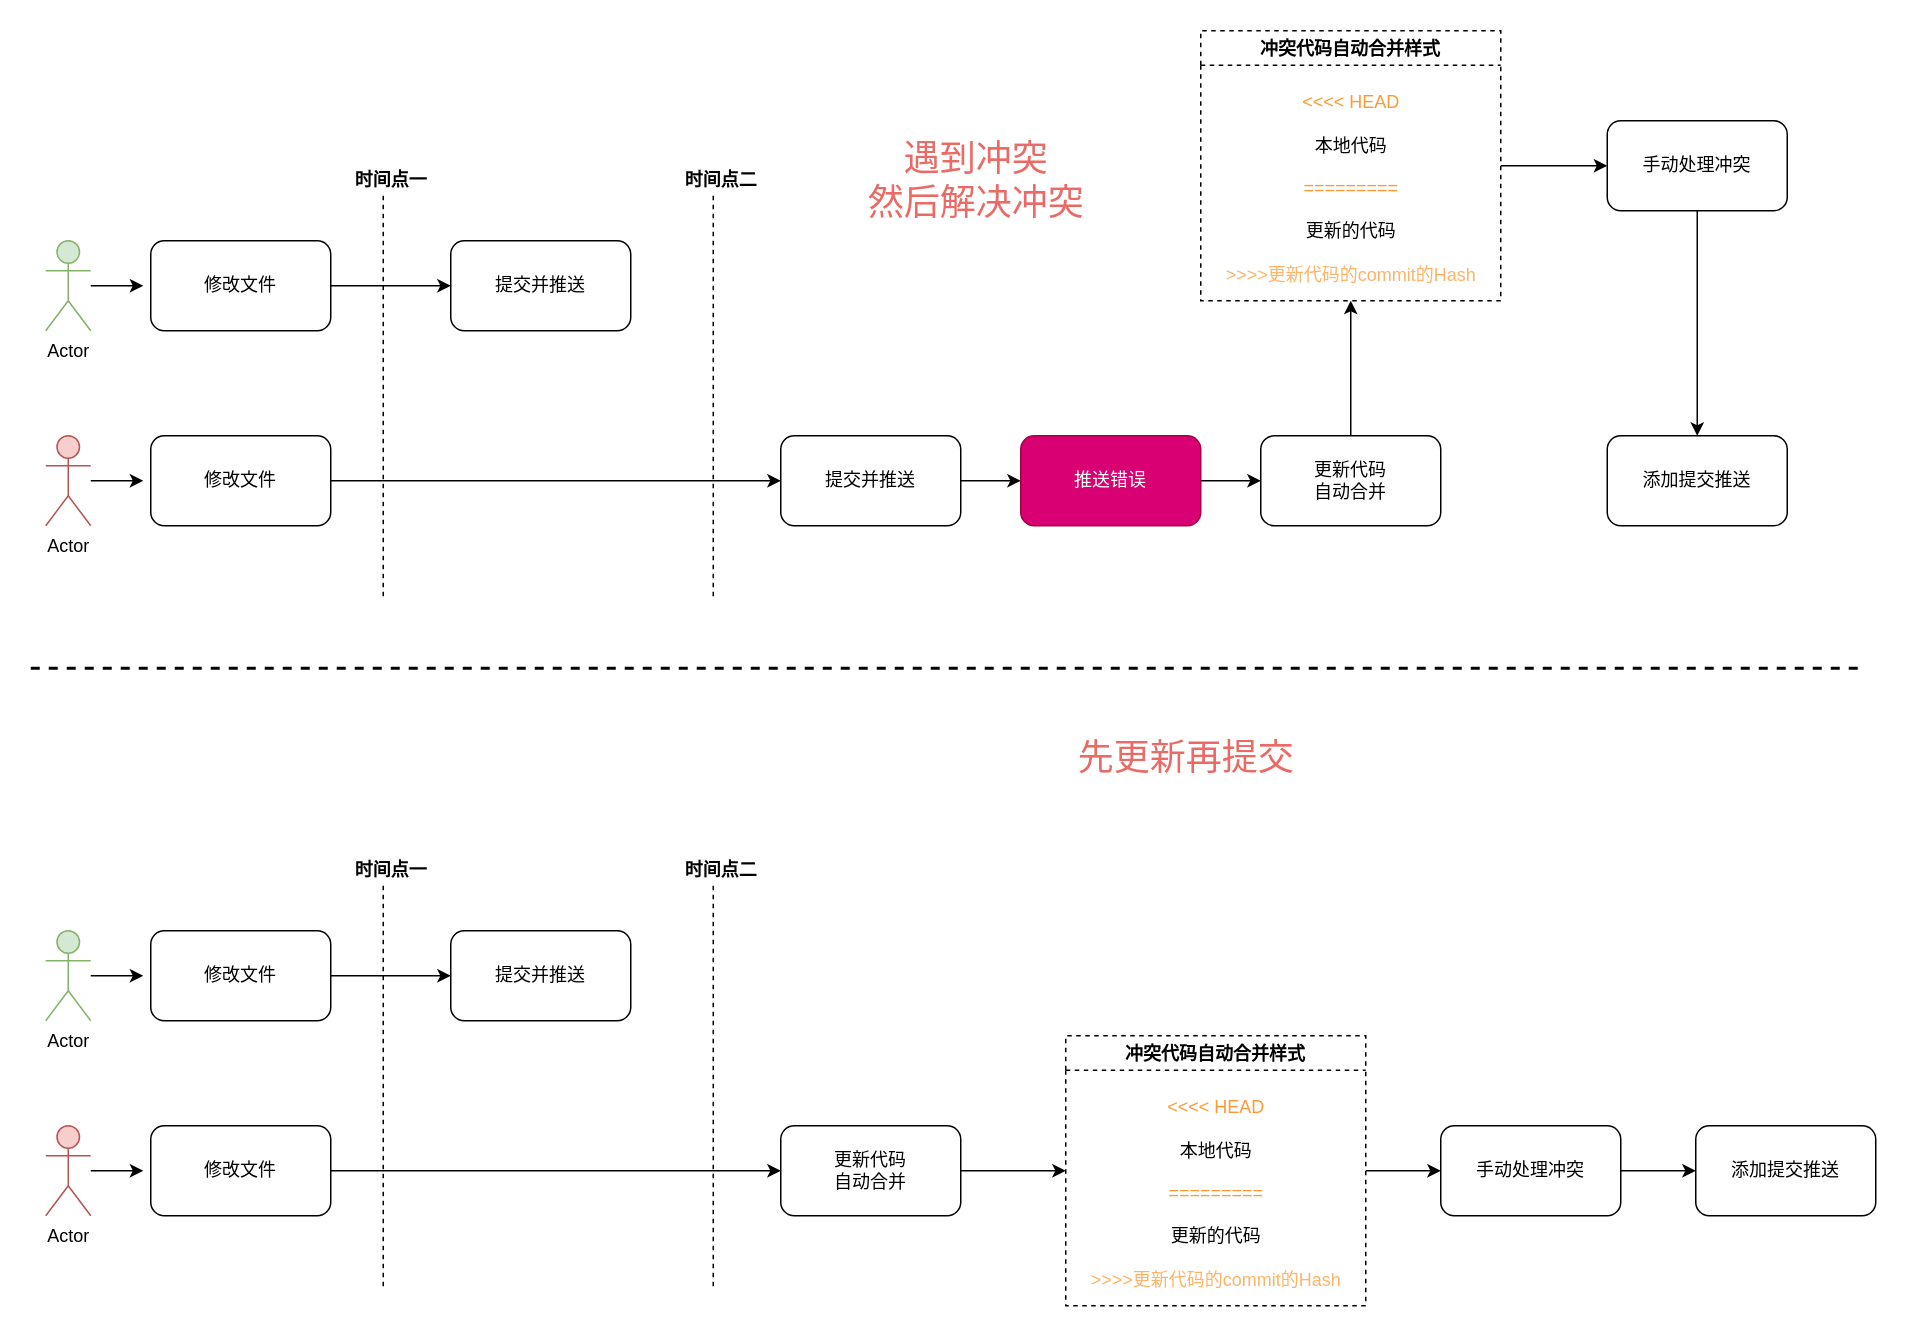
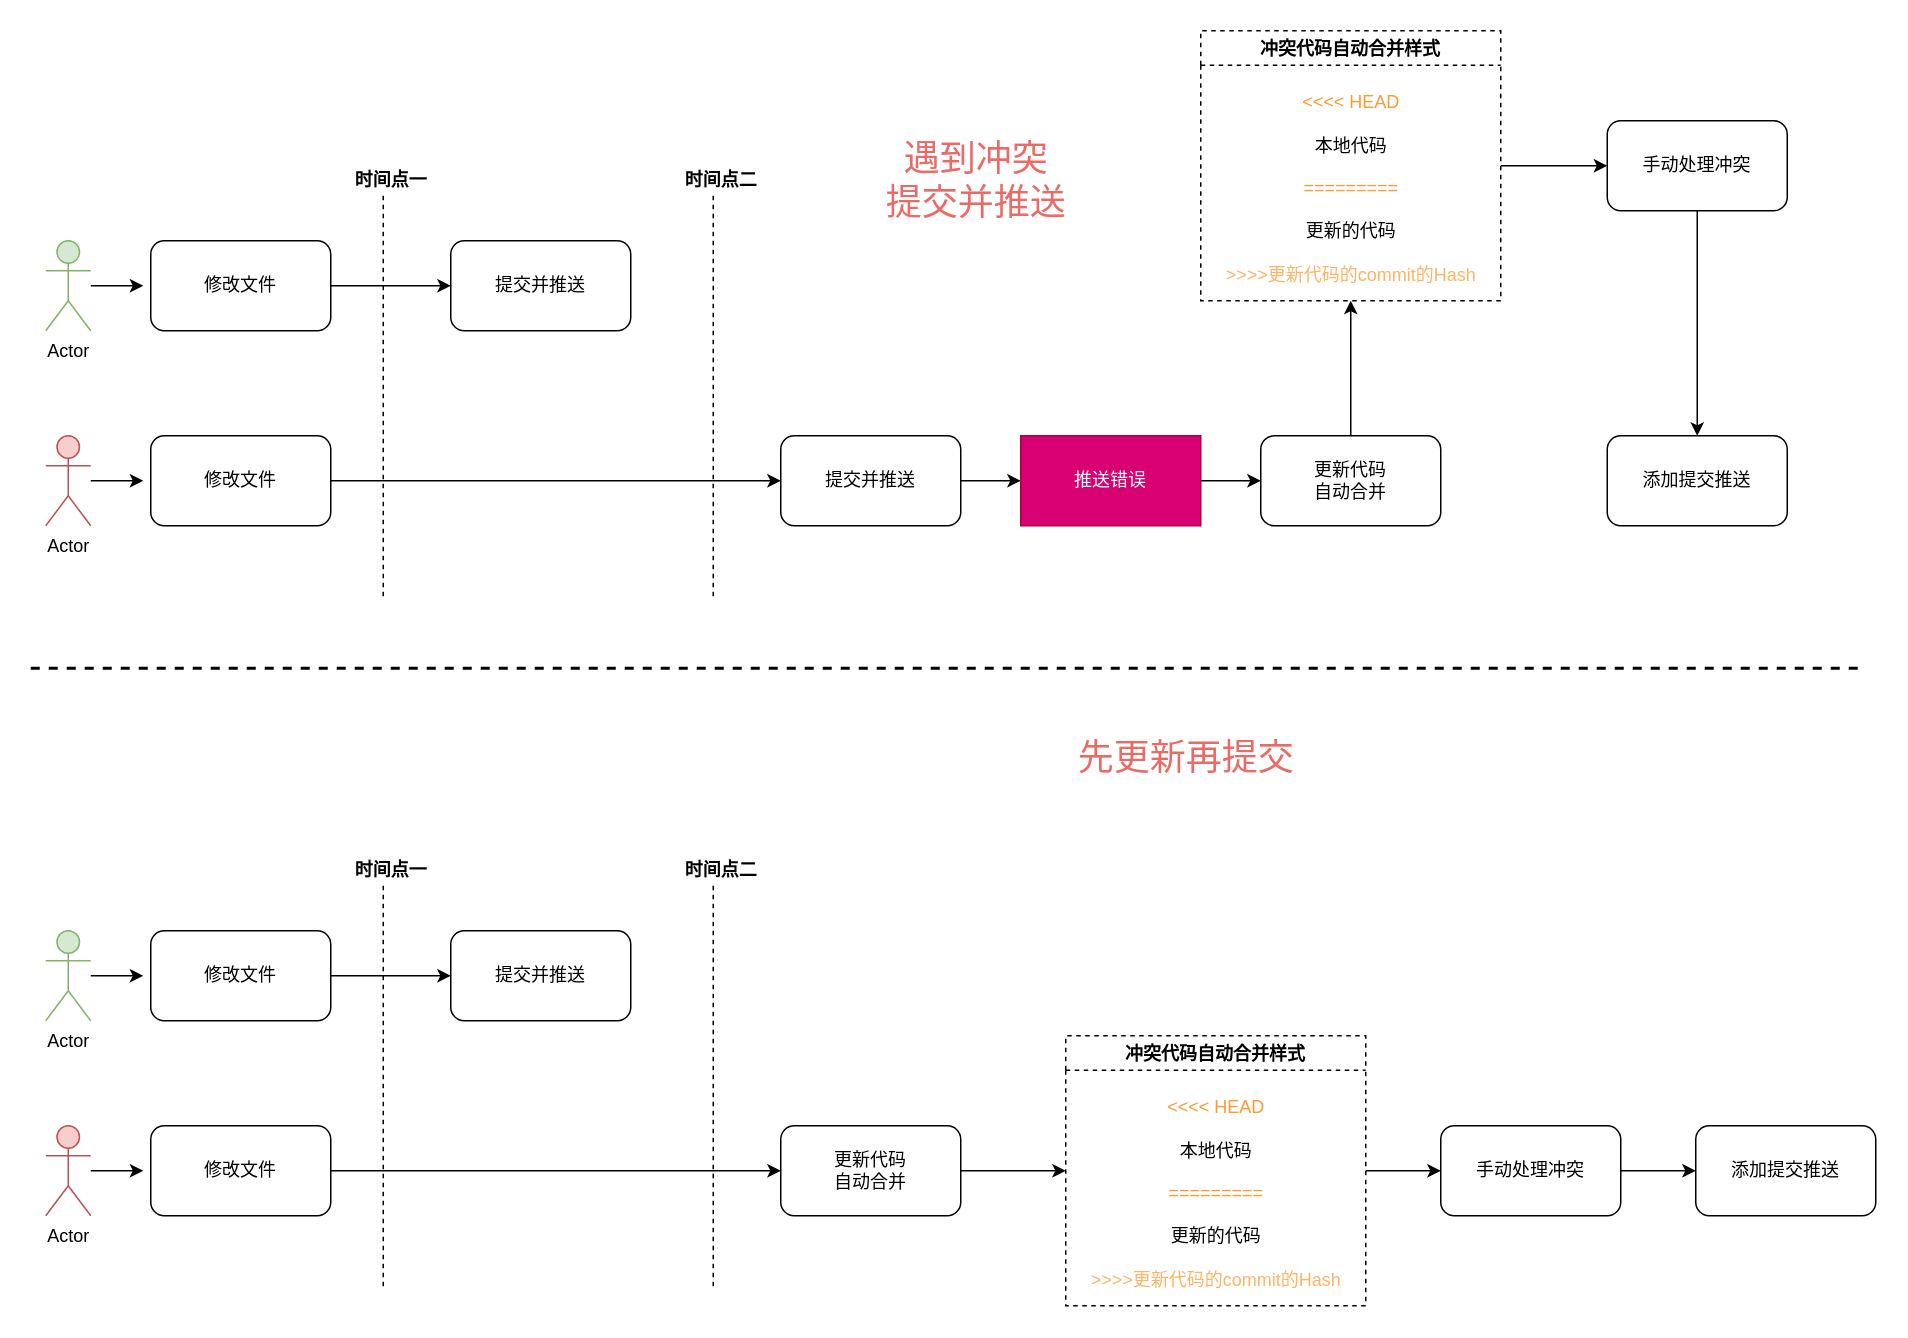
(977, 181) -> (977, 181)
(1111, 481) -> (1111, 481)
